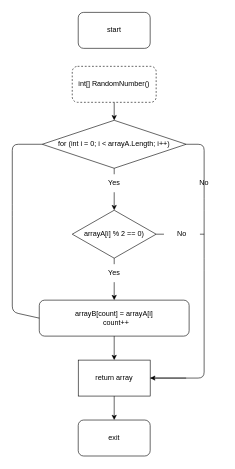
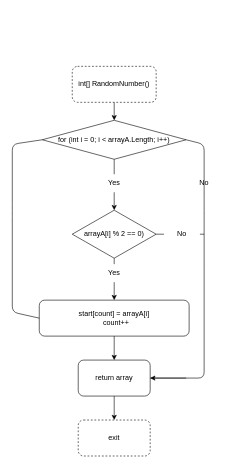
(114, 30) -> none
(114, 144) -> (114, 140)
(114, 318) -> (114, 318)
(114, 378) -> (114, 378)
(114, 438) -> (114, 438)
